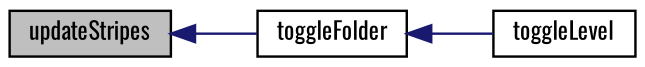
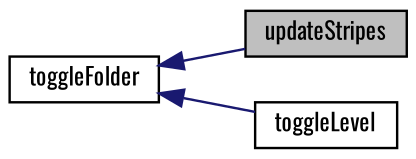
(226, 34) -> (214, 55)
